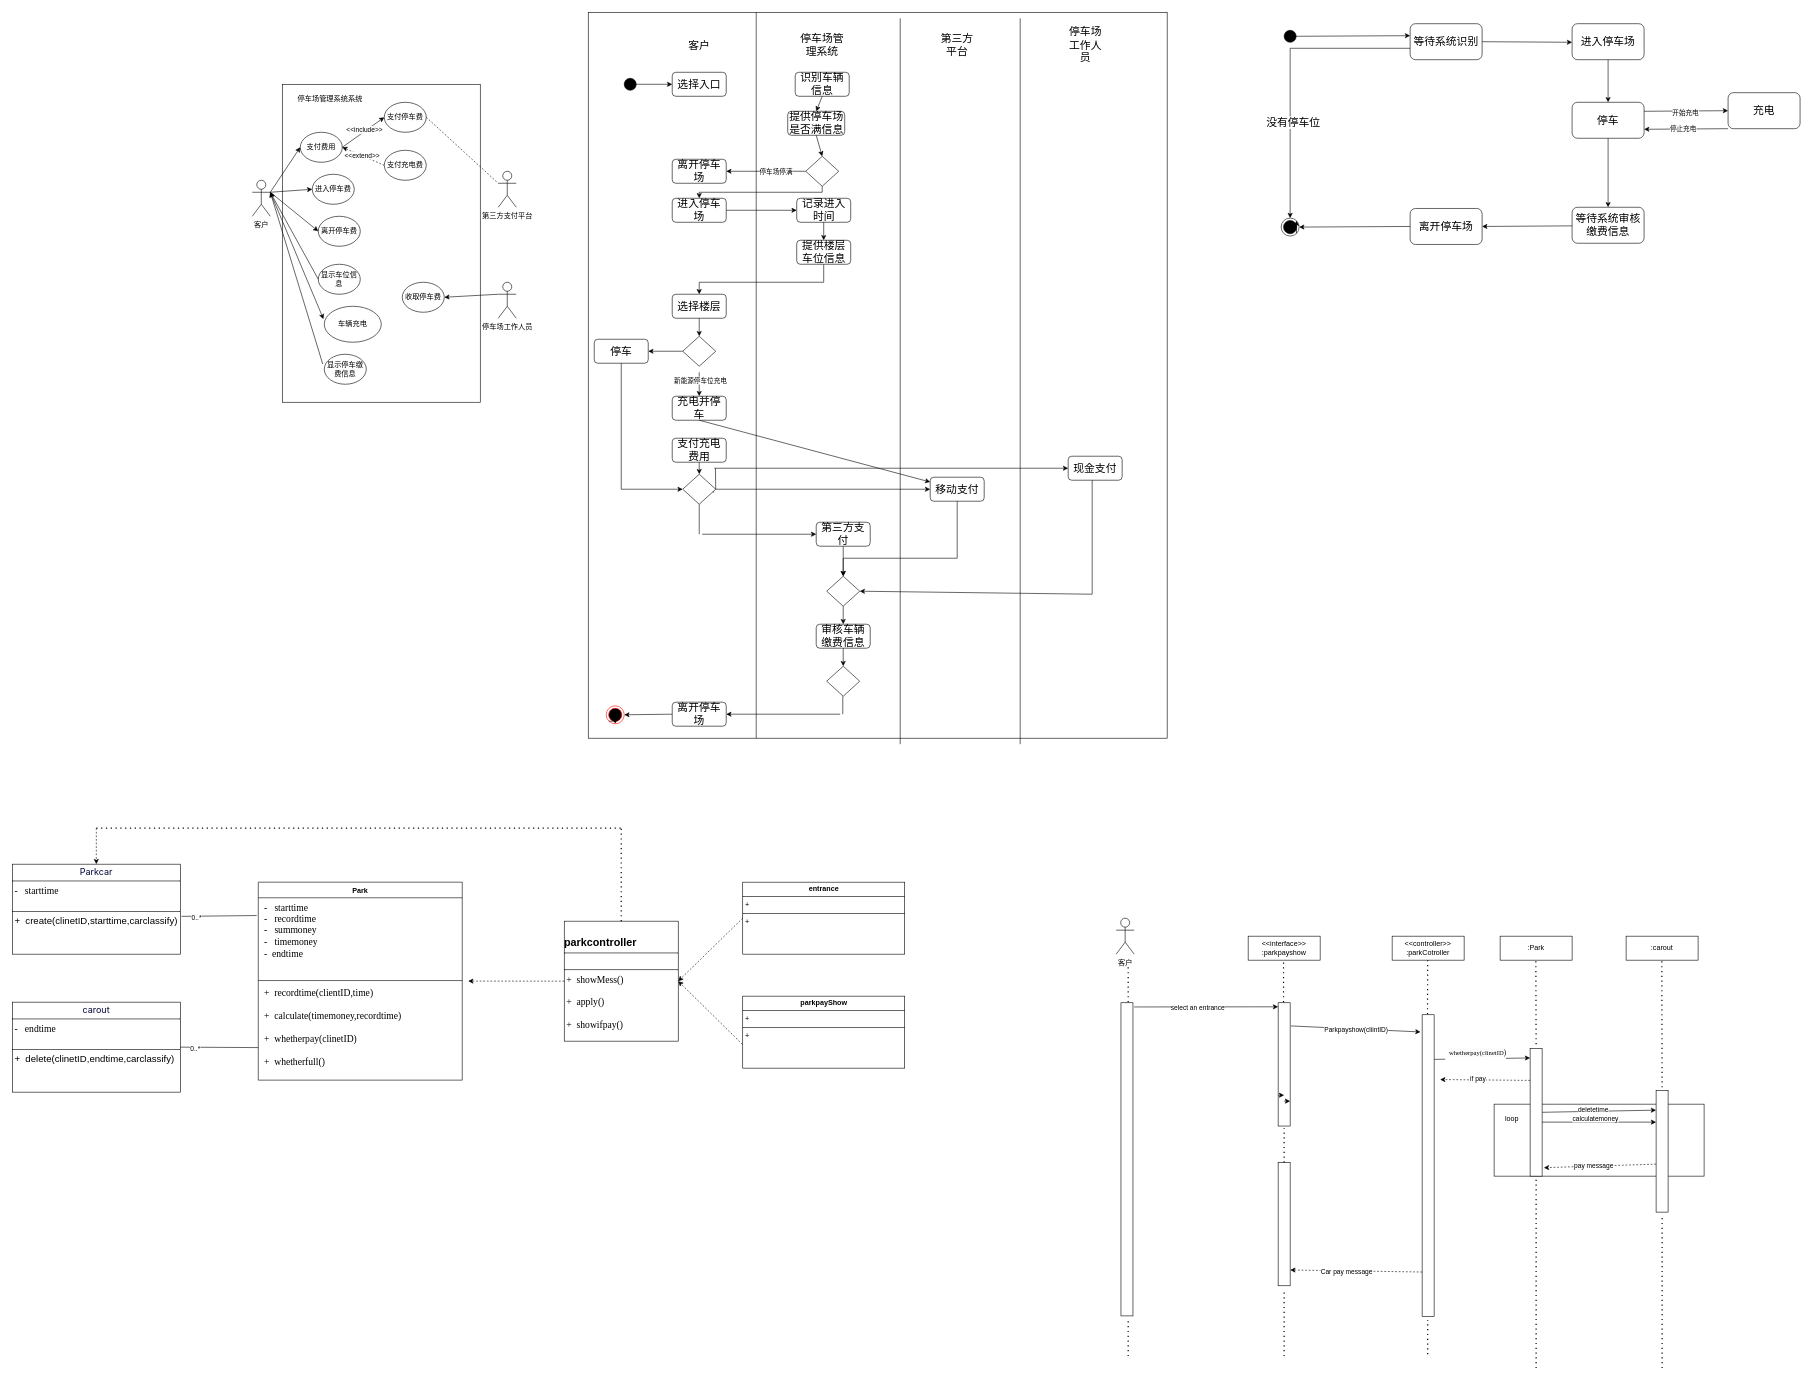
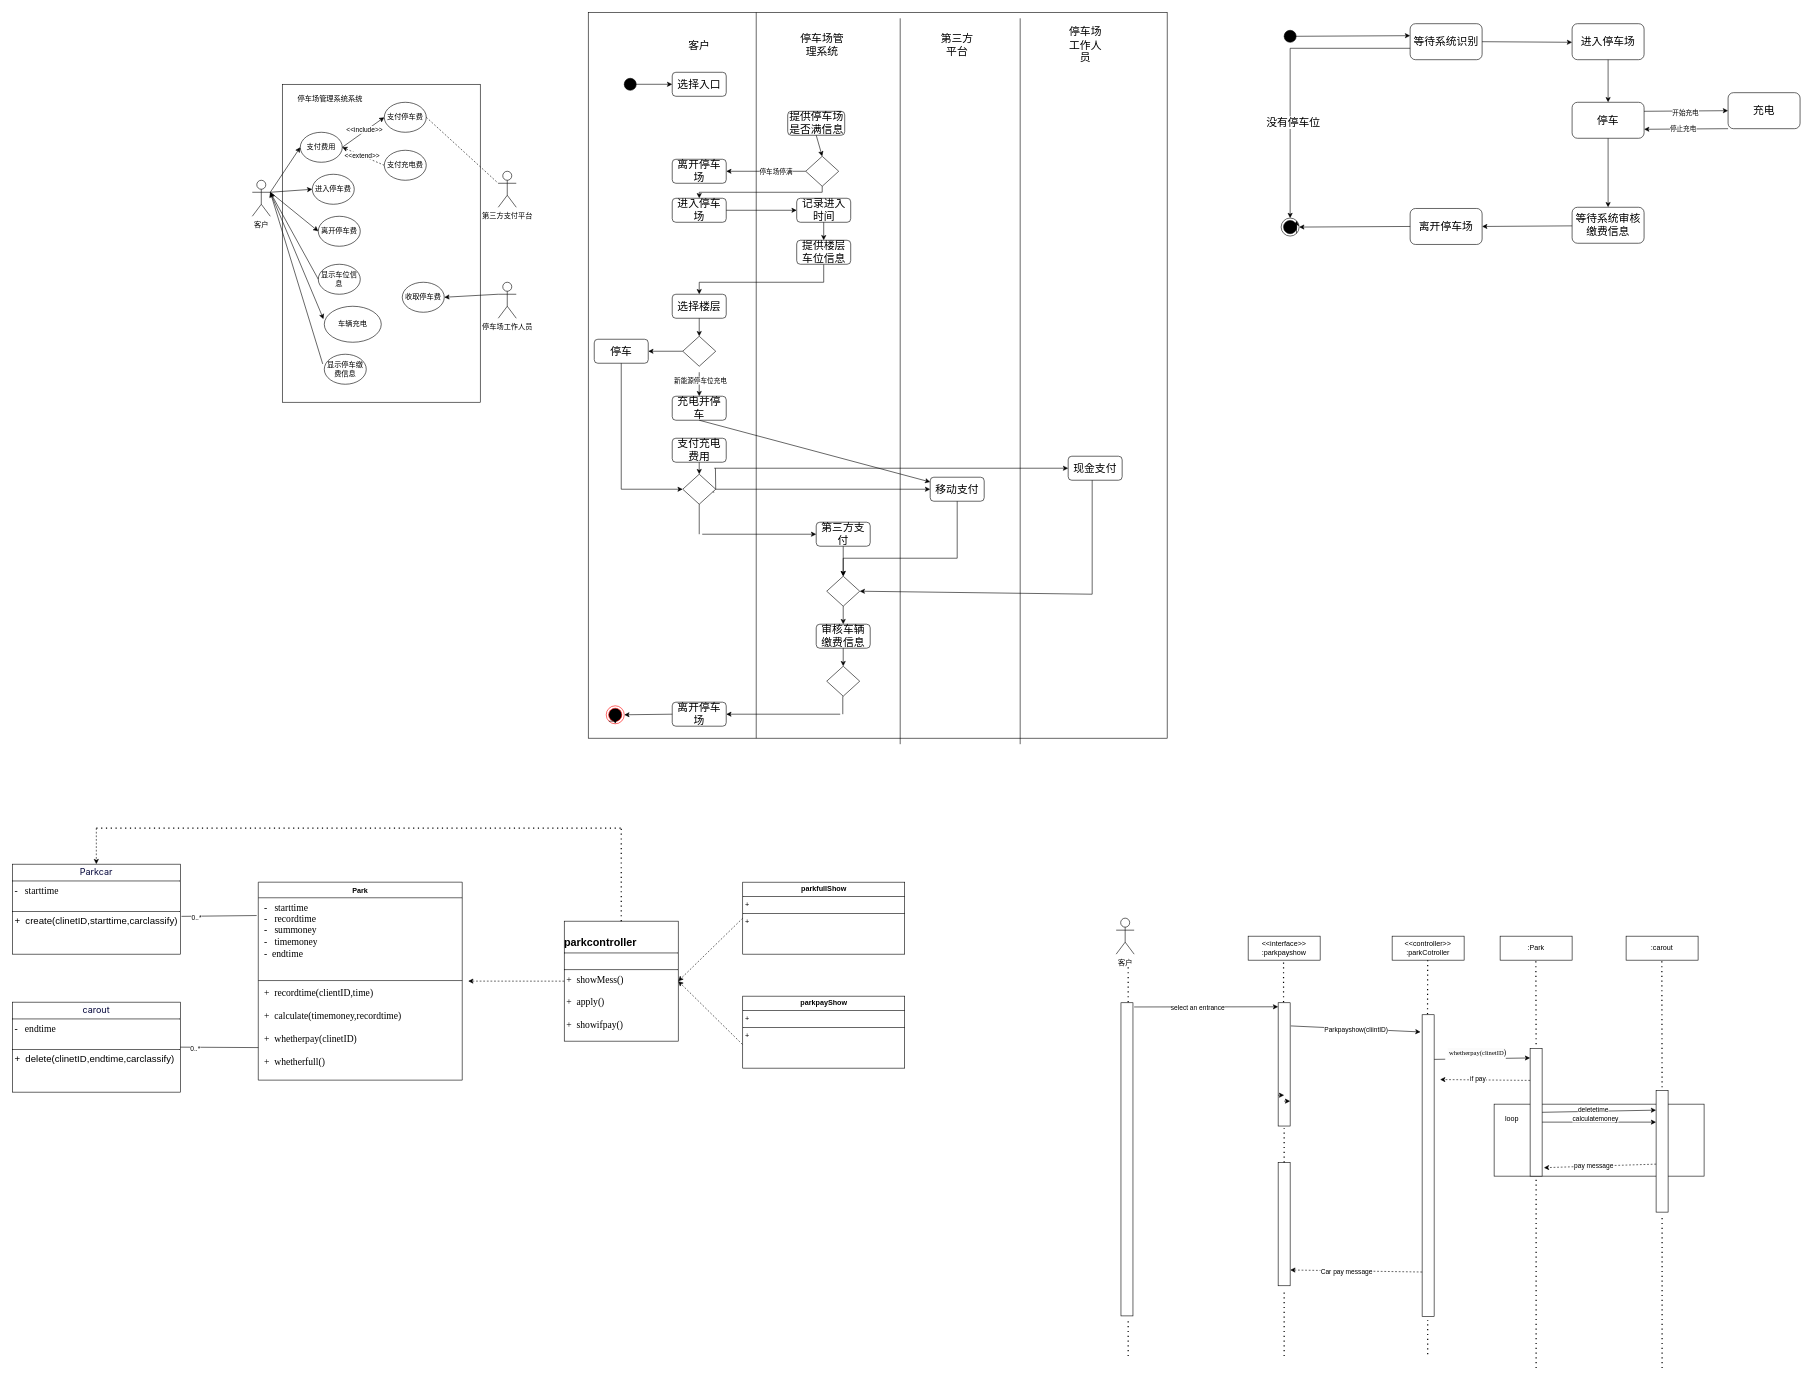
(822, 84) -> none
(820, 102) -> none
(759, 895) -> (765, 895)
